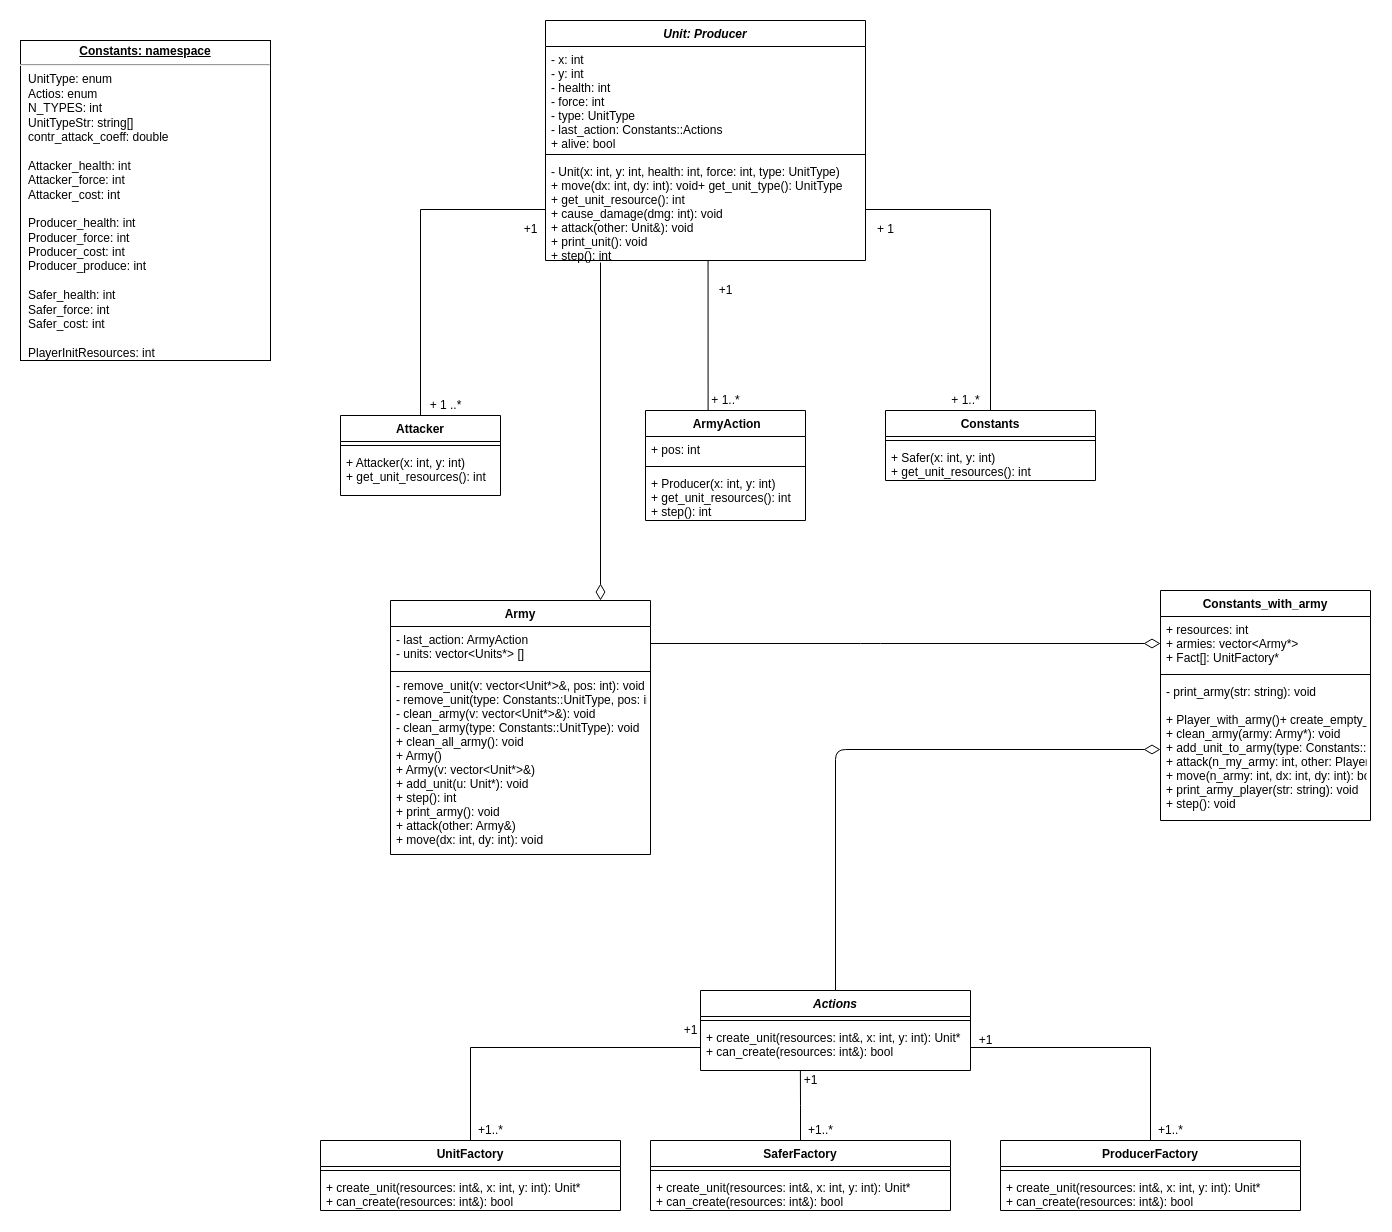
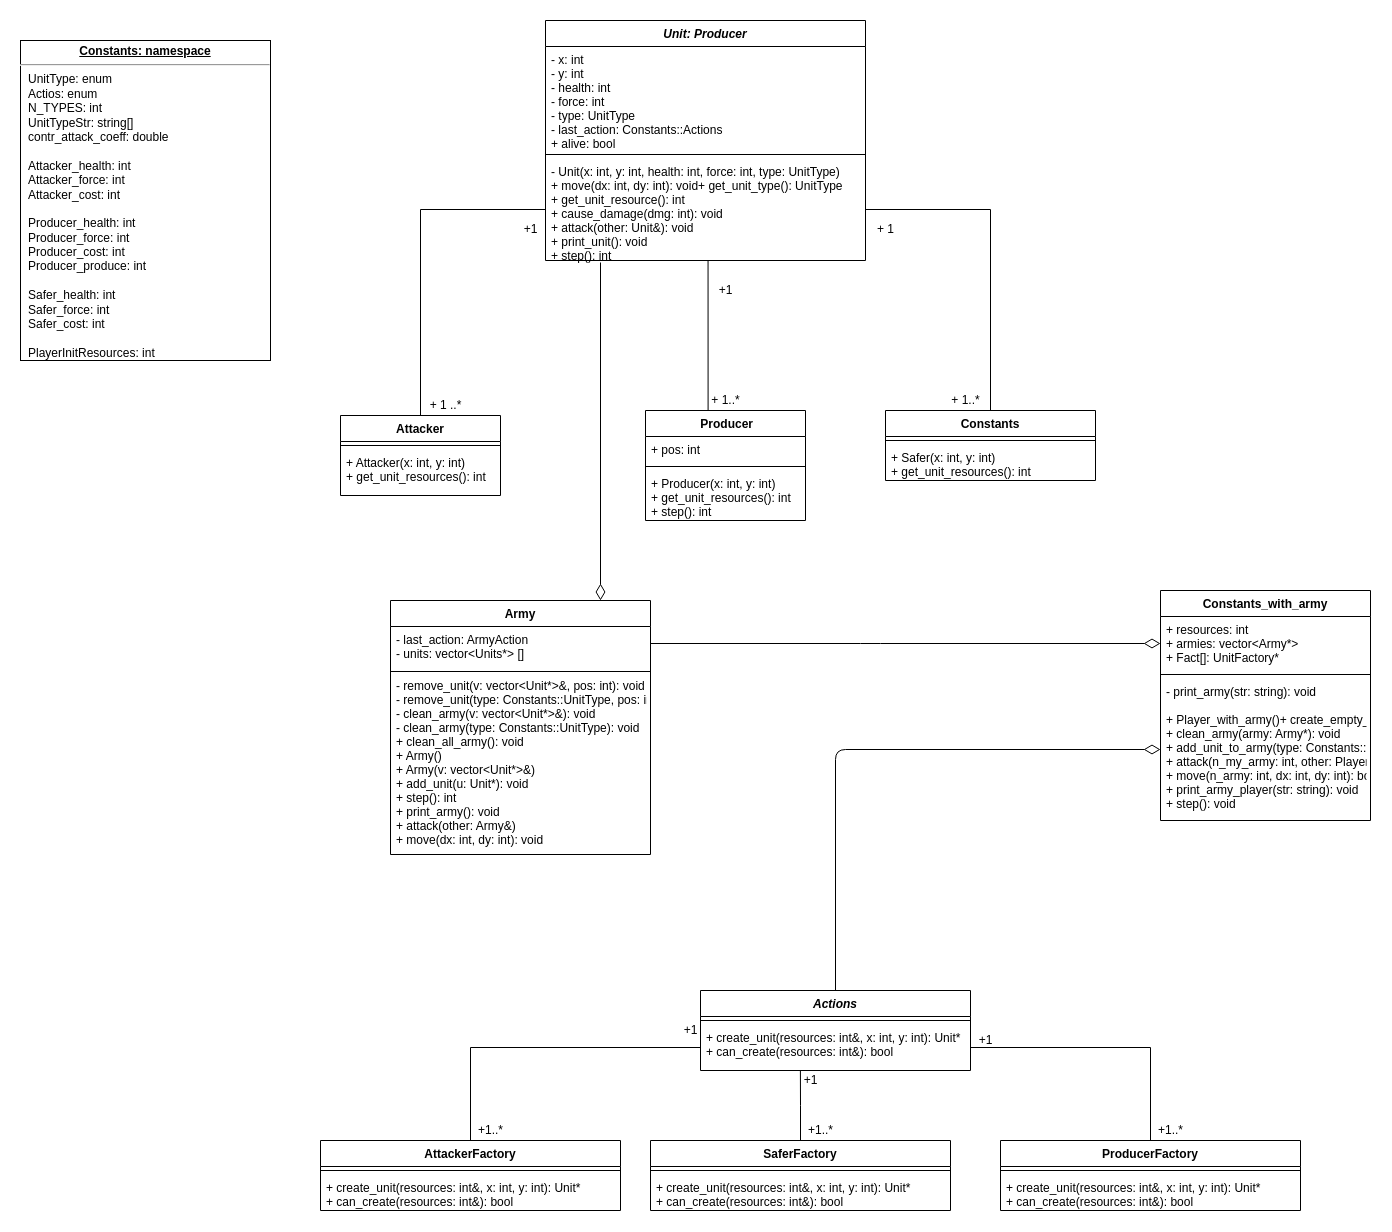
(725, 424) -> (725, 424)
(470, 1154) -> (470, 1154)
